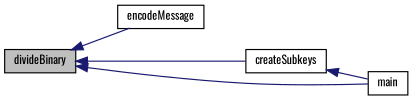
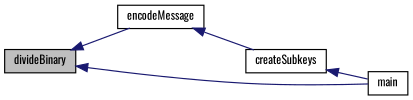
(167, 61) -> (229, 41)
